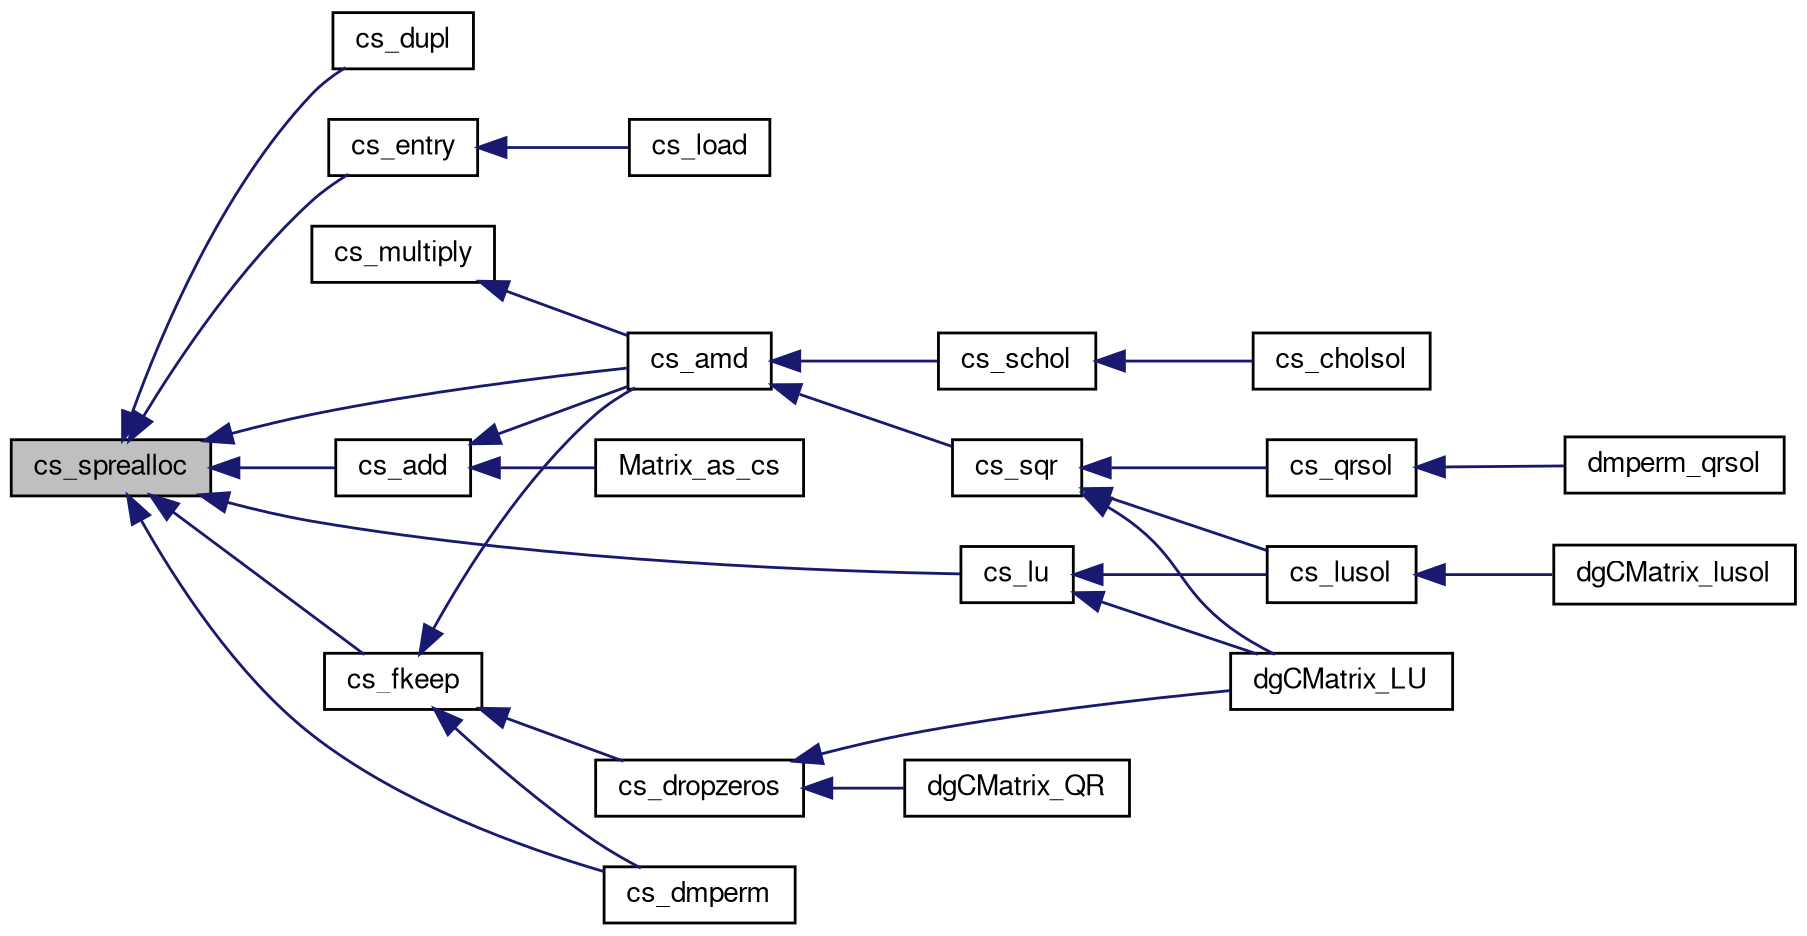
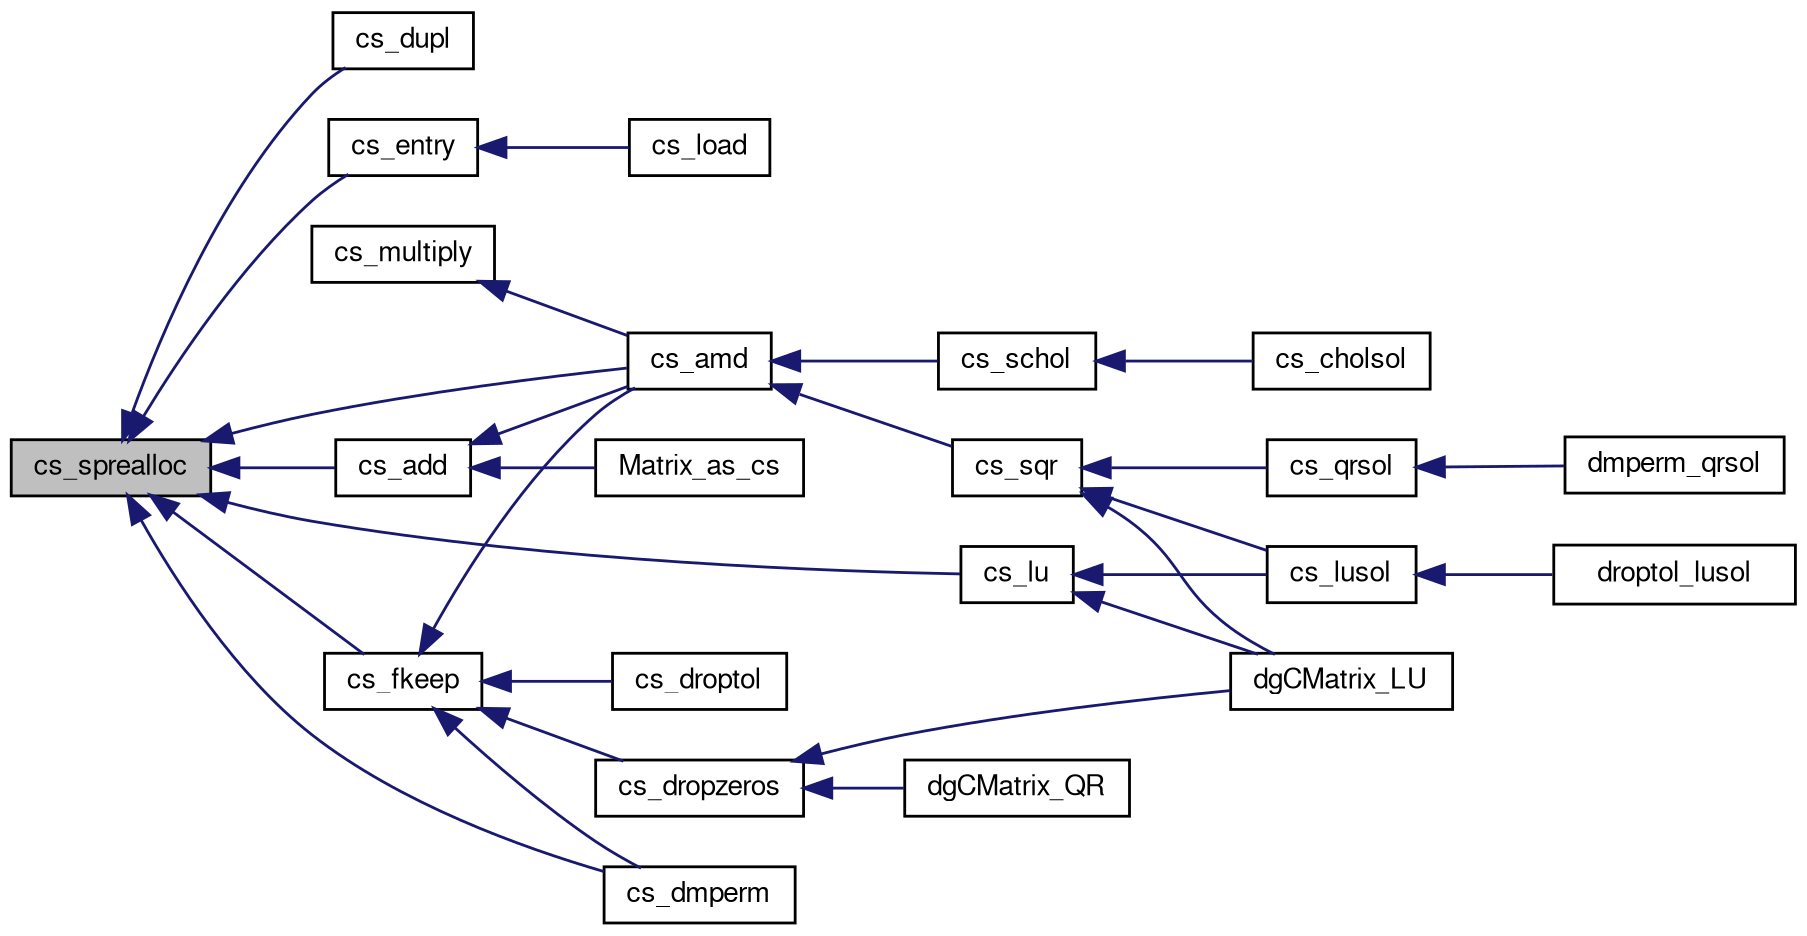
(1675, 575) -> (1675, 575)
none -> (700, 681)
